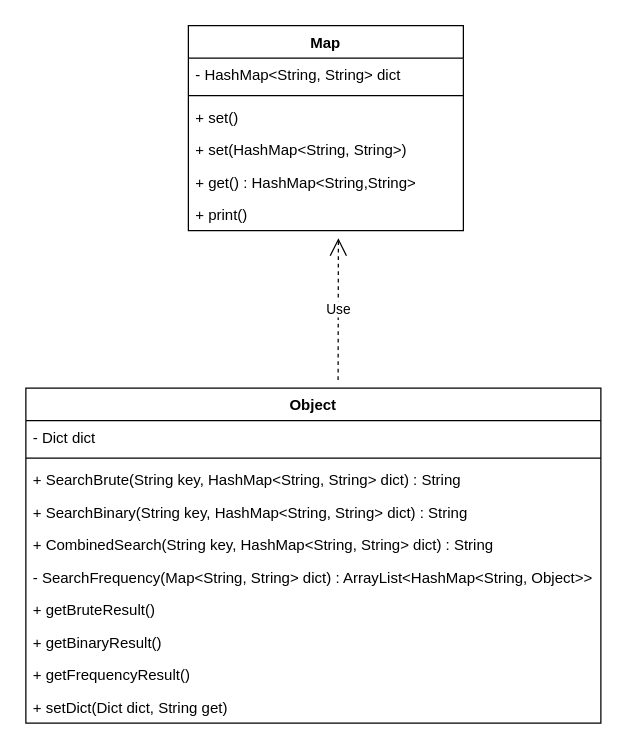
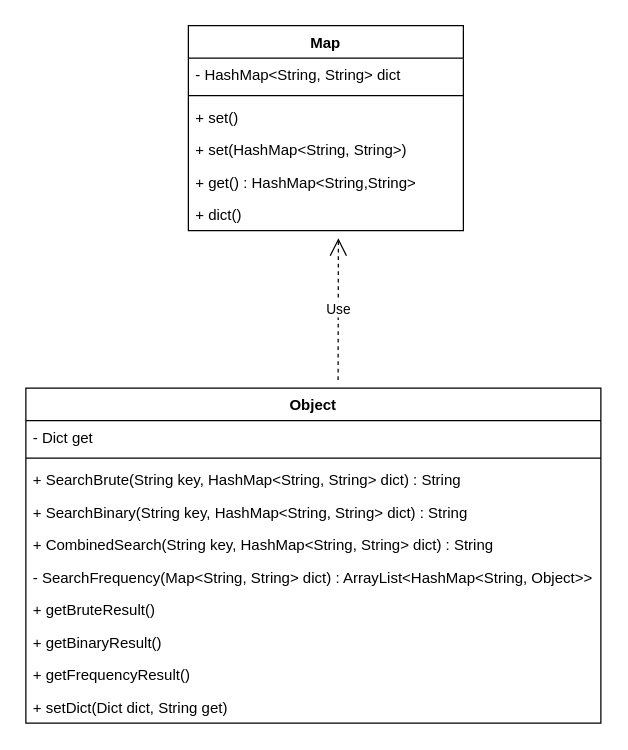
(229, 215) -> (225, 215)
(71, 438) -> (69, 438)
